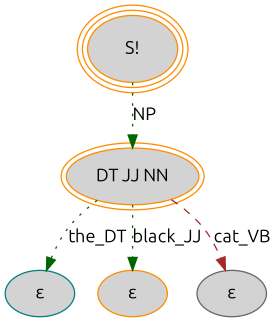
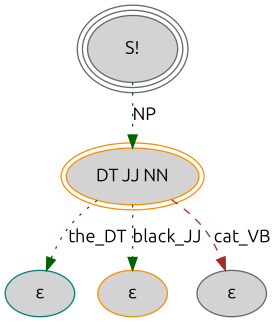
(133, 49) -> (133, 49)
